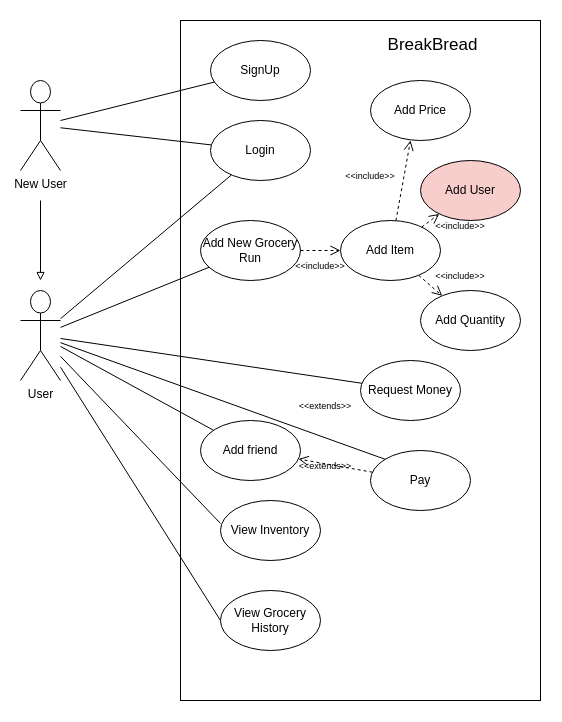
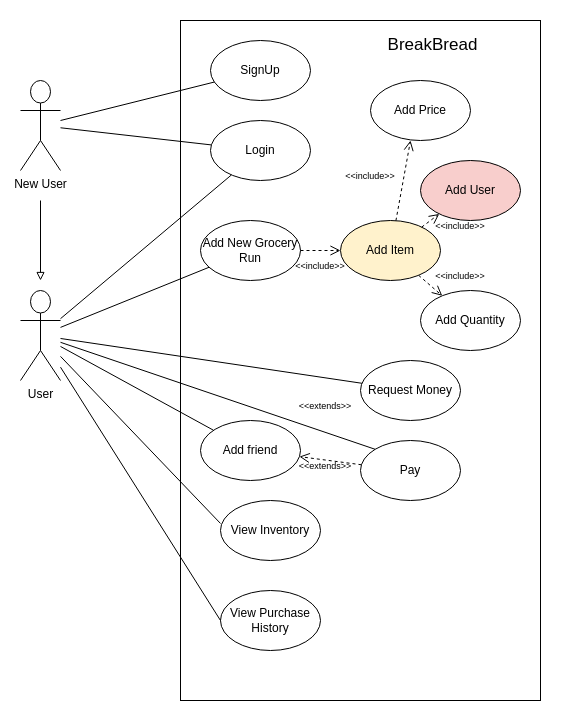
(391, 251) -> (391, 251)
(421, 481) -> (411, 471)
(271, 621) -> (271, 621)
